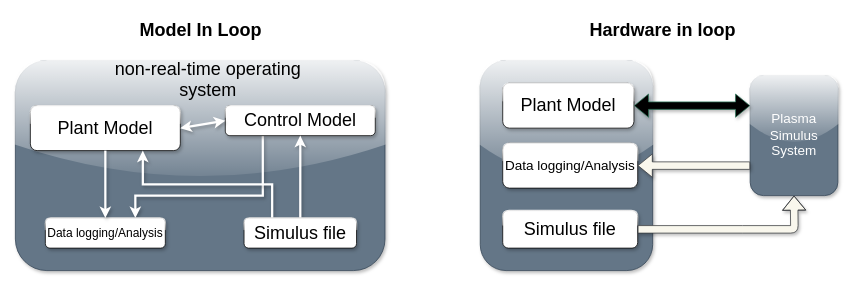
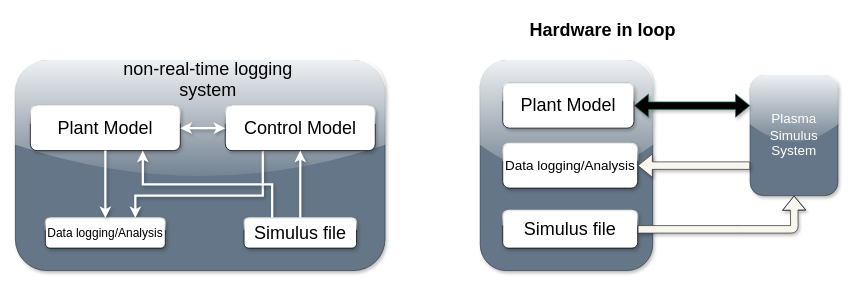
(200, 30) -> none
(662, 30) -> (602, 30)
(208, 79) -> (208, 79)
(300, 120) -> (300, 128)
